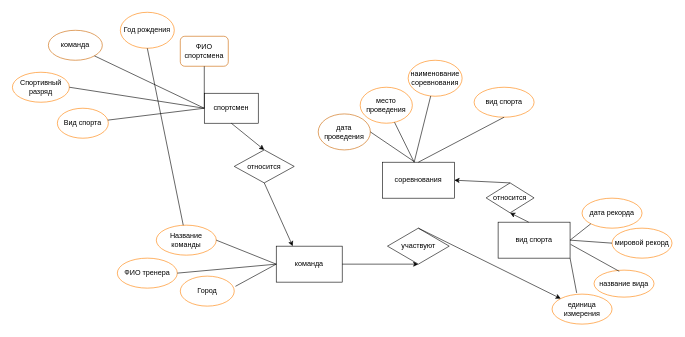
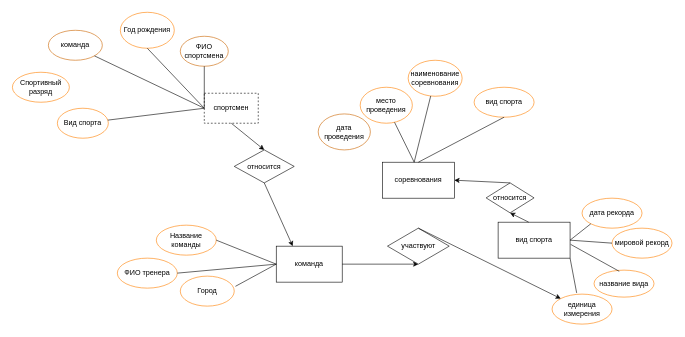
(204, 51) -> (204, 51)
(134, 97) -> none
(231, 108) -> (231, 108)
(165, 137) -> (174, 77)
(391, 146) -> none
